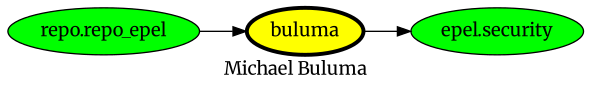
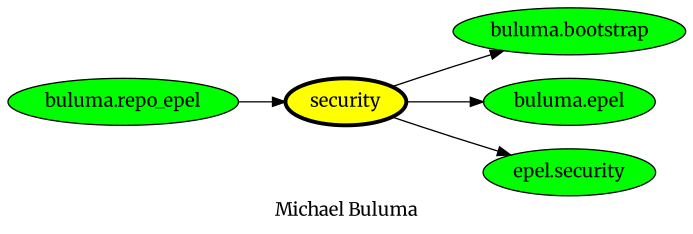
(104, 31) -> (123, 102)
(305, 31) -> (346, 102)
none -> (569, 31)
none -> (569, 102)
